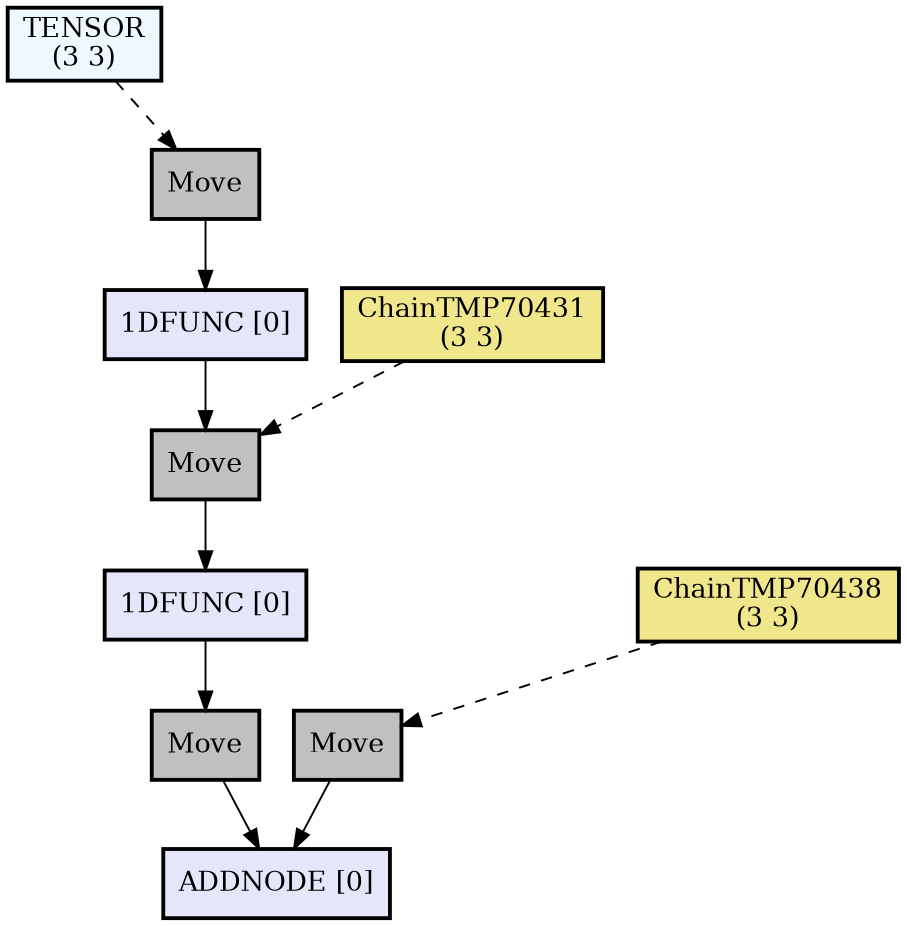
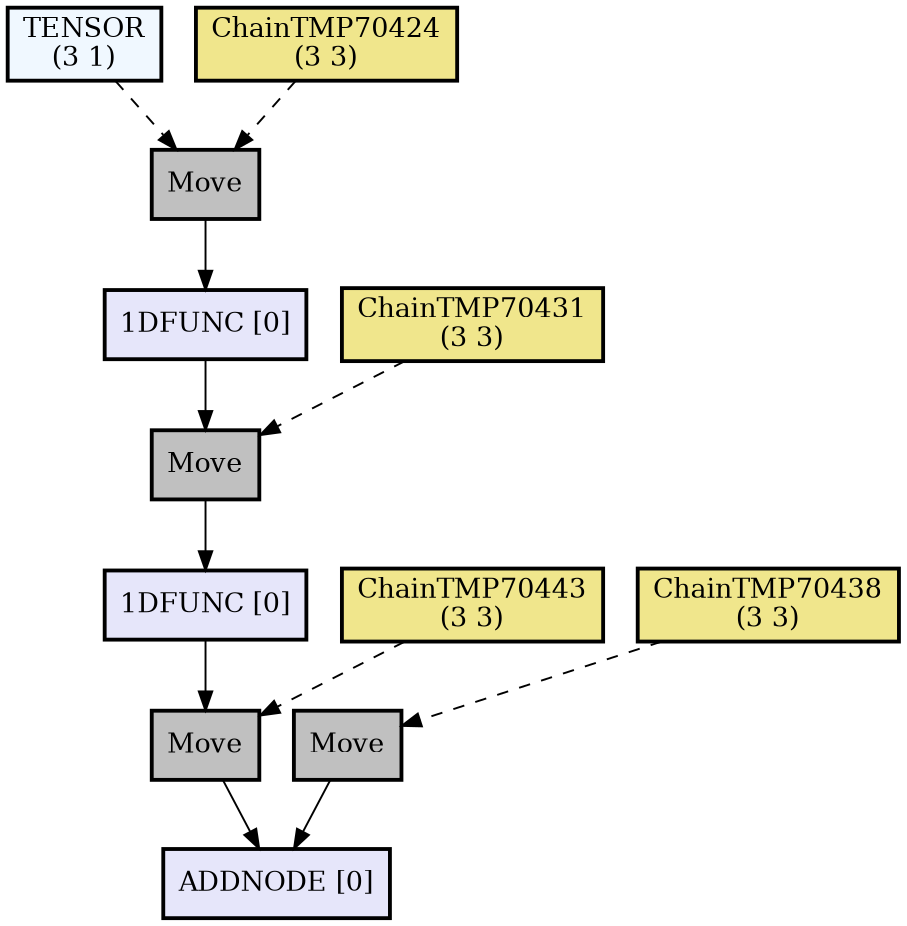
(85, 44) -> (85, 44)
none -> (327, 44)
none -> (473, 605)
